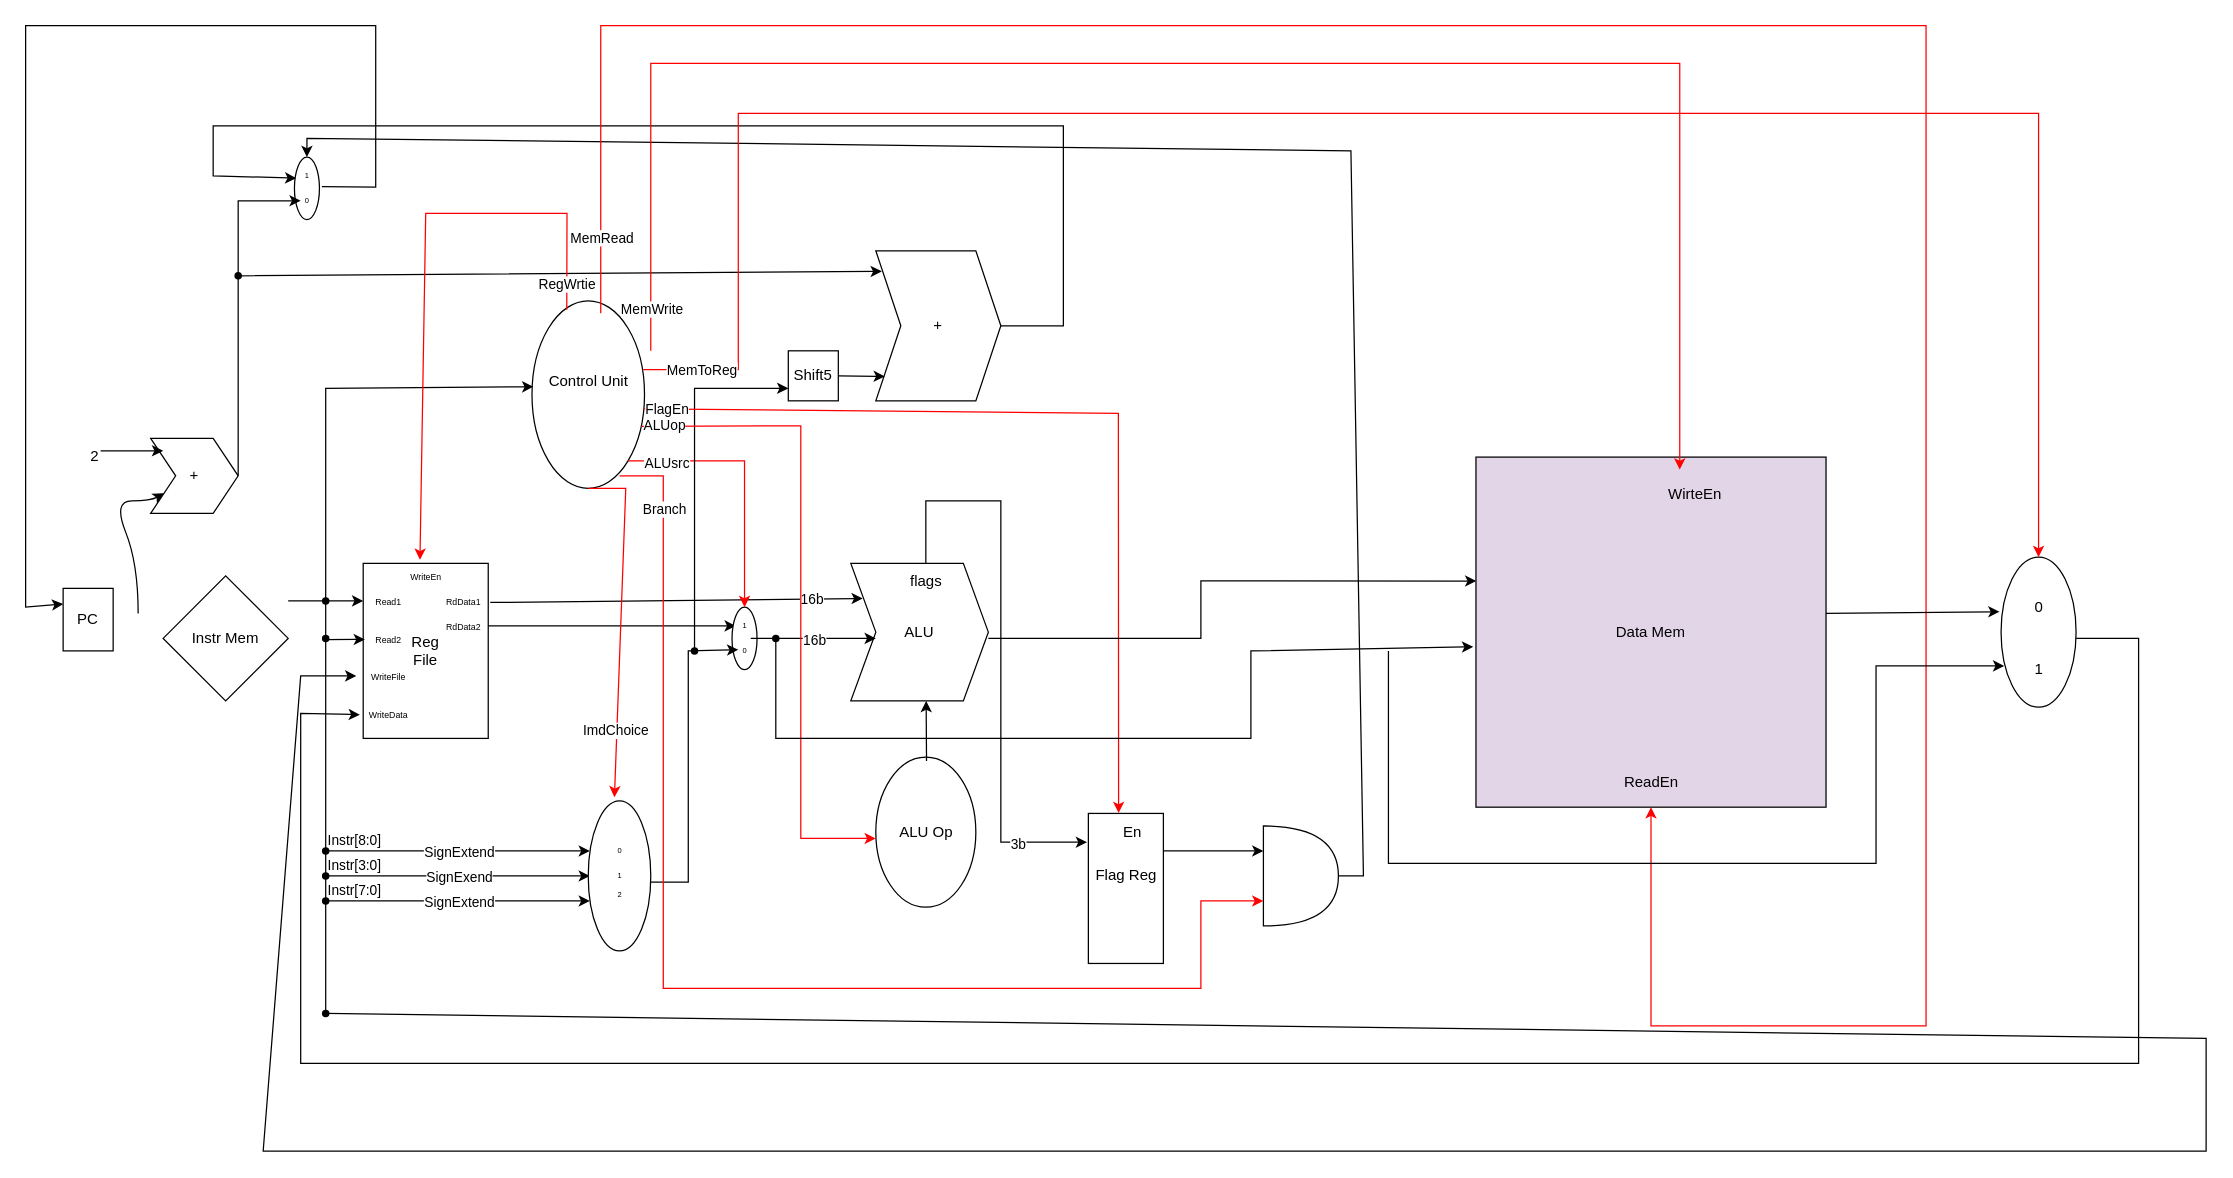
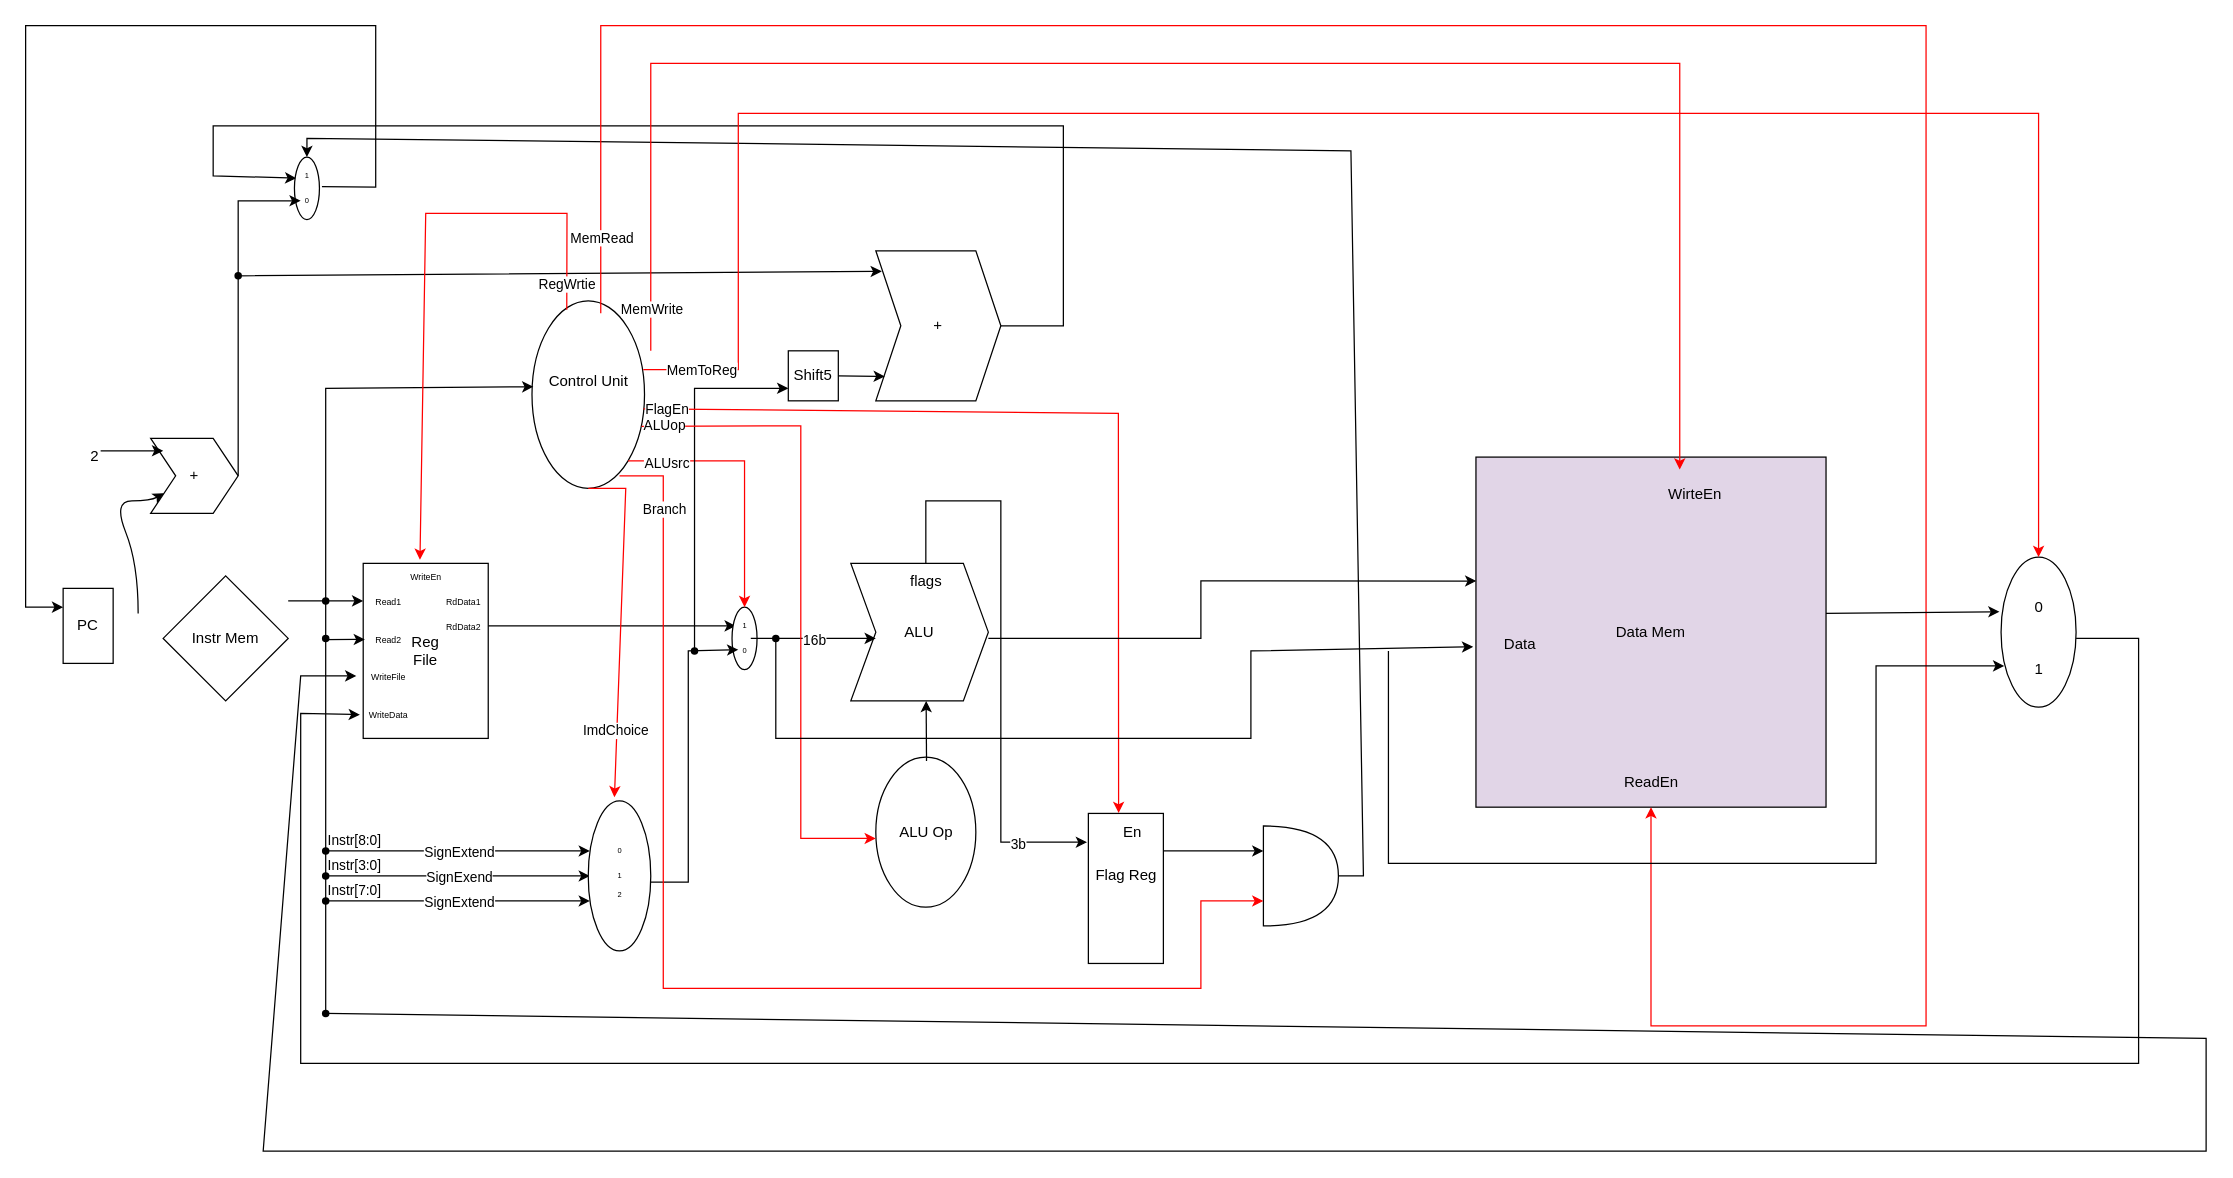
(672, 600) -> none
(88, 619) -> (88, 626)
none -> (1519, 644)
